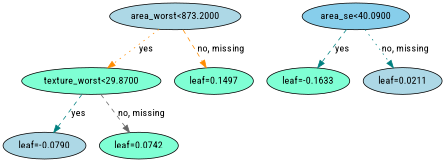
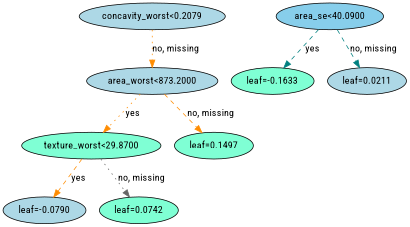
none -> (152, 16)
(377, 46) -> (347, 45)
(70, 111) -> (70, 175)
(113, 111) -> (113, 175)
